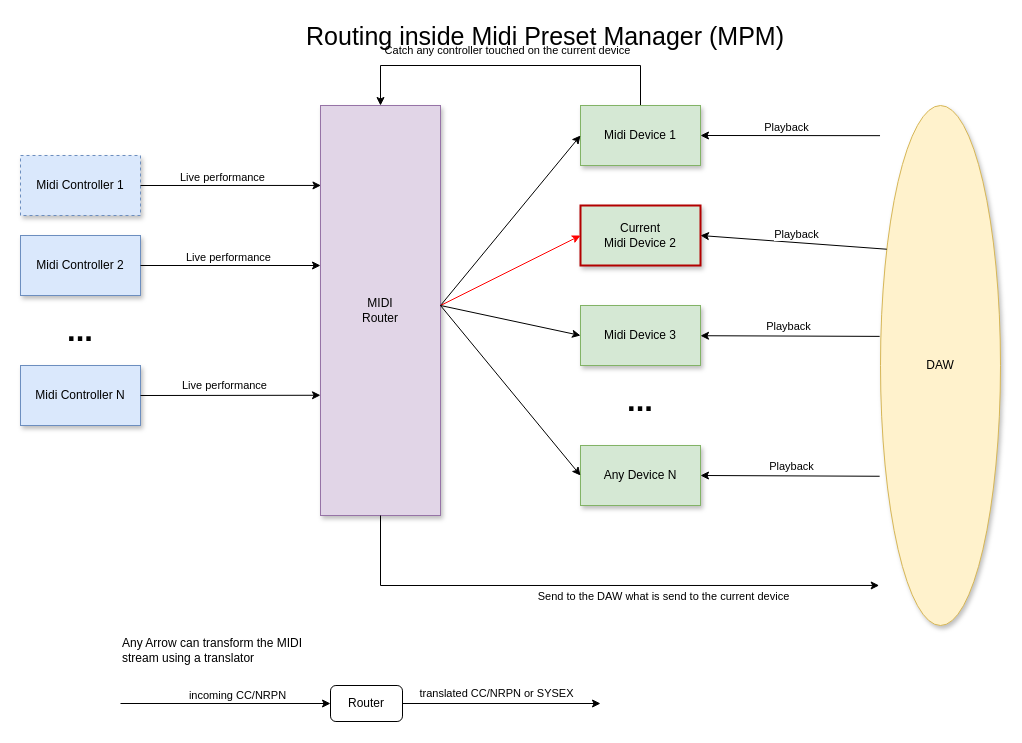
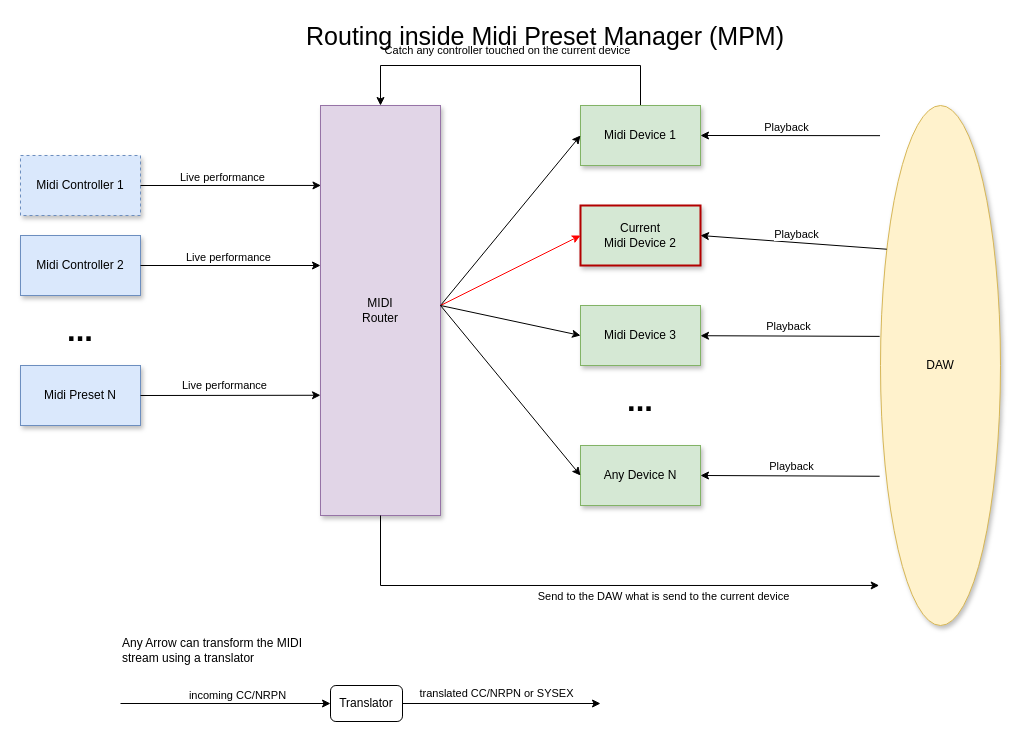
(81, 396) -> (81, 396)
(367, 704) -> (367, 704)
